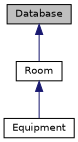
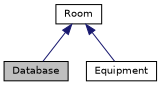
(39, 48) -> (54, 47)
